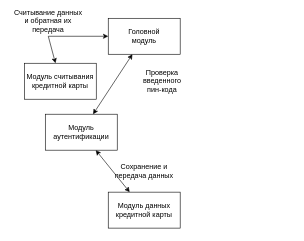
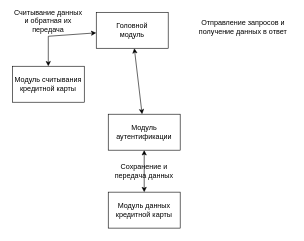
none -> (243, 27)
(144, 36) -> (132, 30)
(60, 81) -> (48, 84)
(162, 81) -> none
(81, 132) -> (144, 132)
